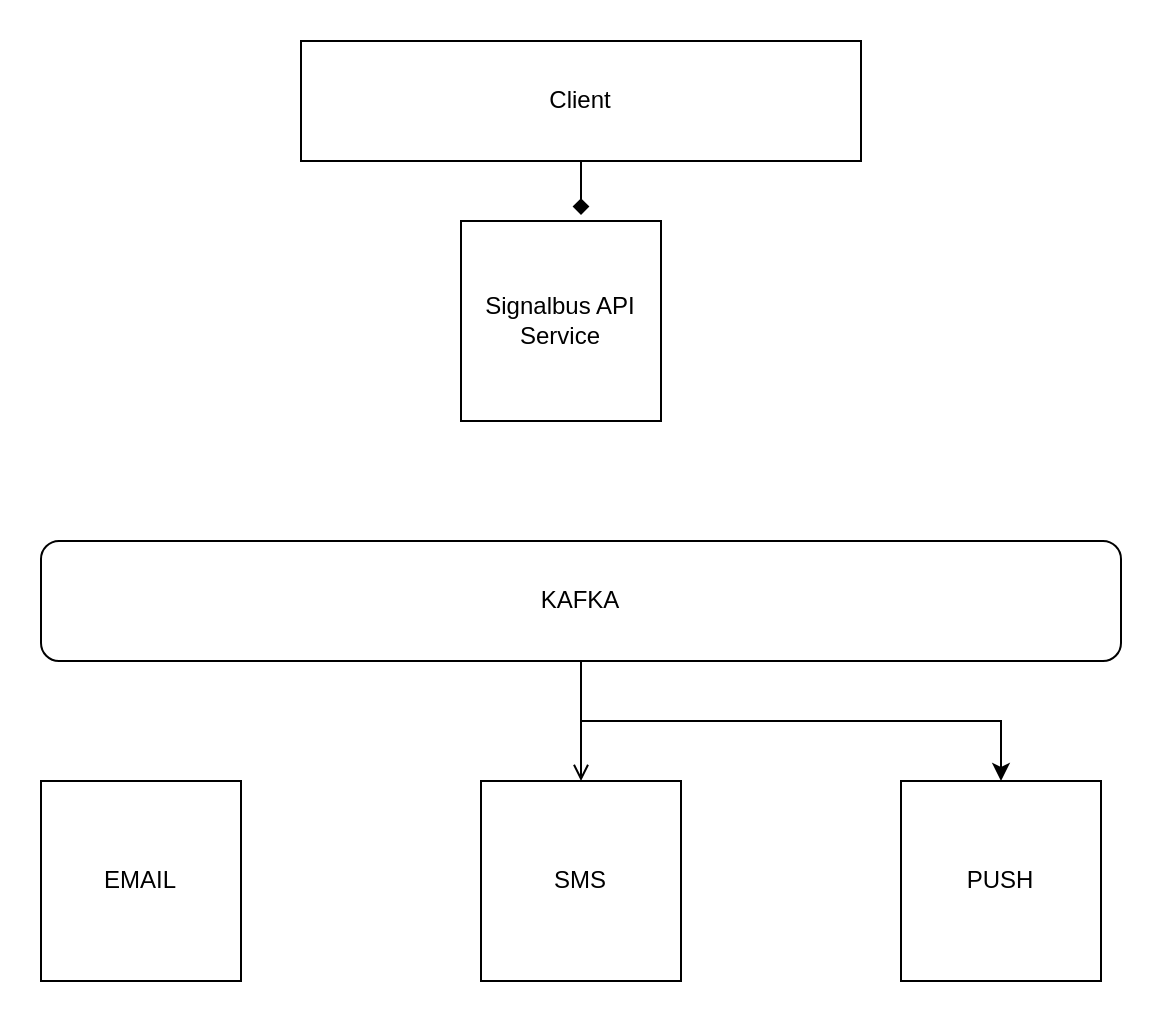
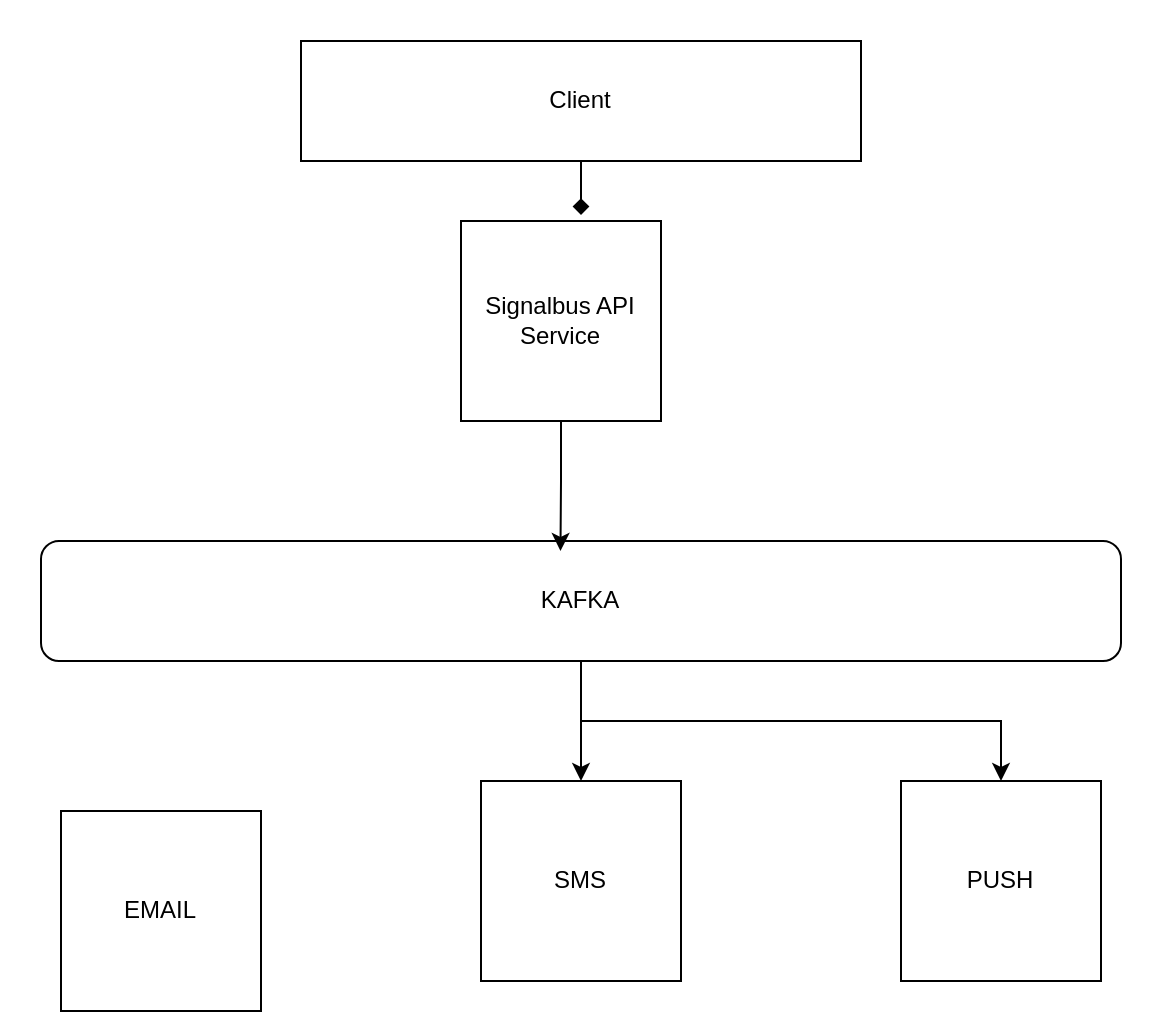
none -> (561, 479)
(581, 768) -> (581, 766)
(141, 881) -> (161, 911)
